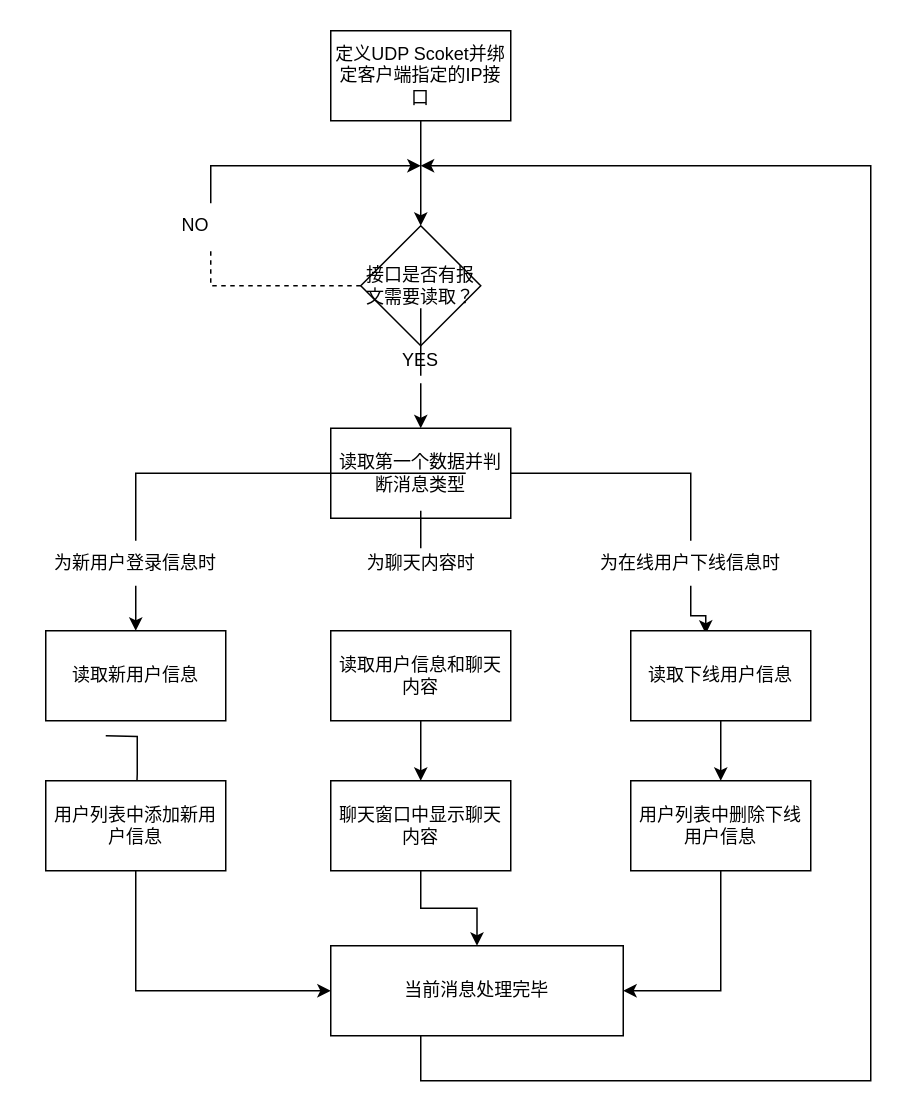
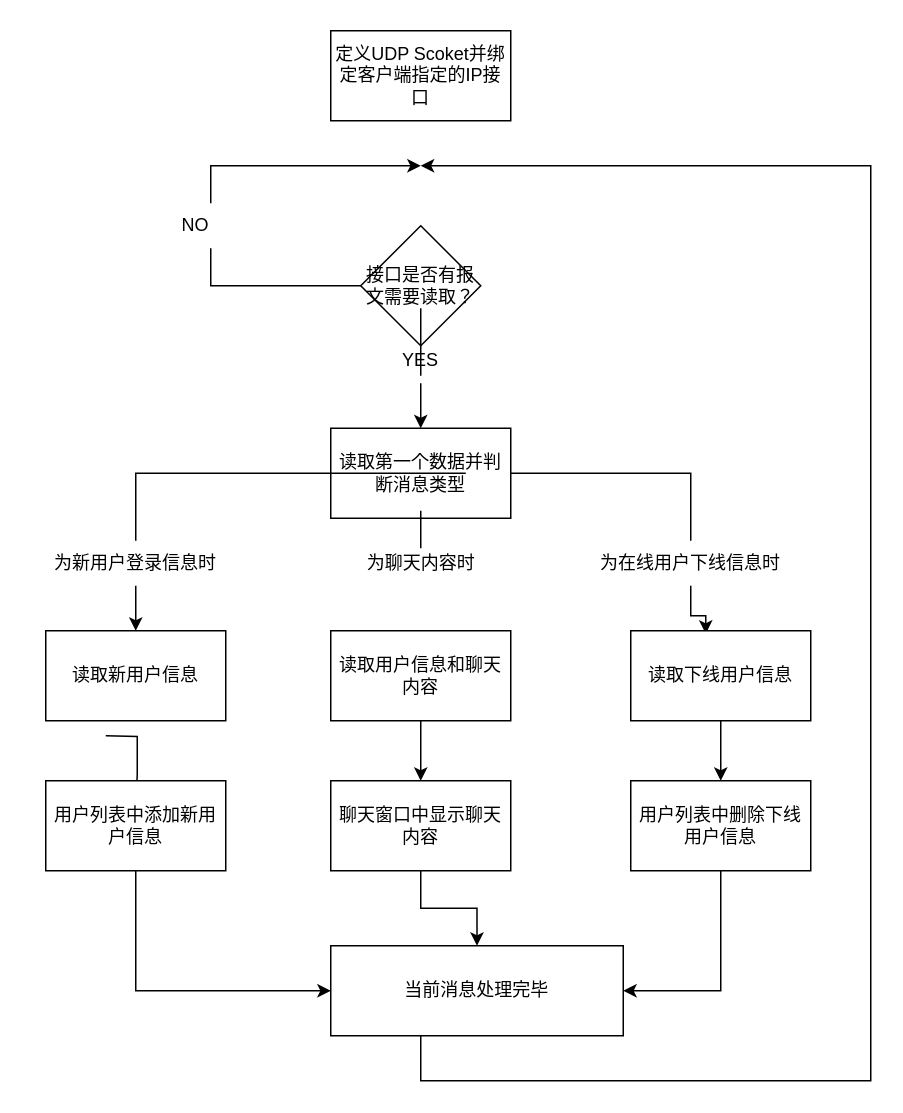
(421, 168) -> none
(266, 286) -> (266, 286)
